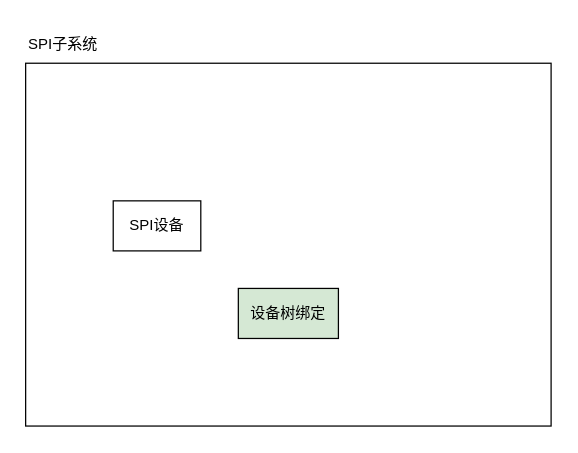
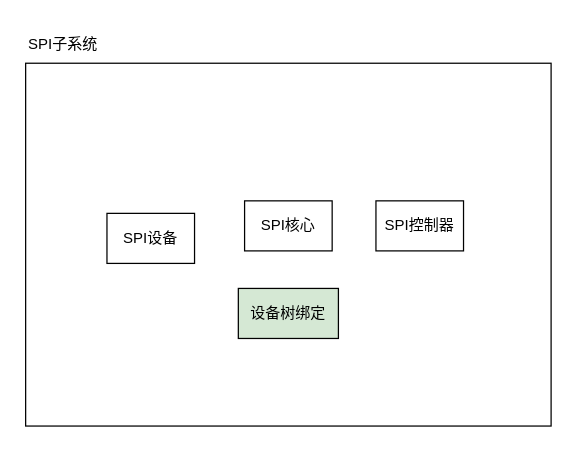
(157, 226) -> (151, 238)
none -> (288, 226)
none -> (419, 226)
